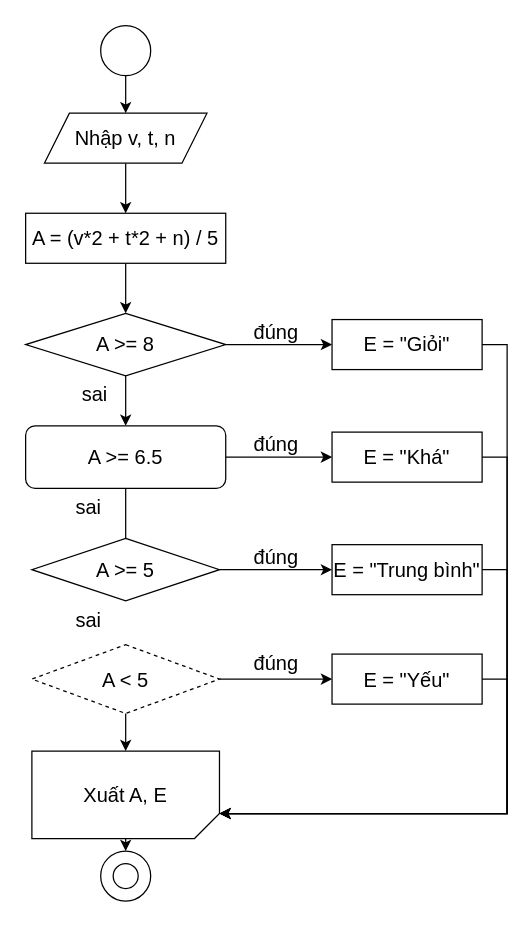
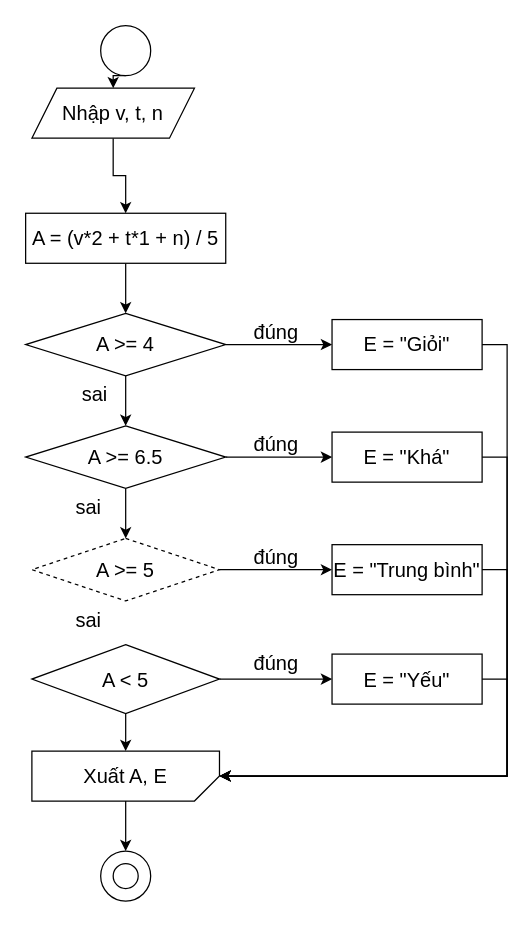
(126, 138) -> (113, 113)
(126, 238) -> (126, 238)
(126, 344) -> (126, 344)
(126, 457) -> (126, 457)
(126, 532) -> (126, 528)
(126, 569) -> (126, 569)
(126, 679) -> (126, 679)
(126, 794) -> (126, 776)
